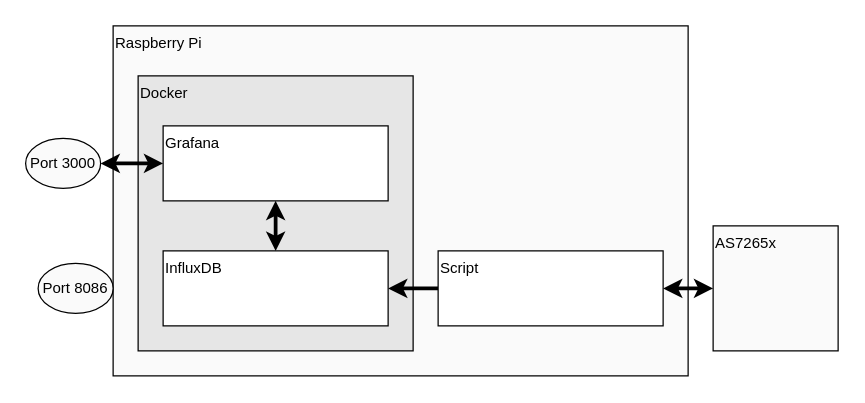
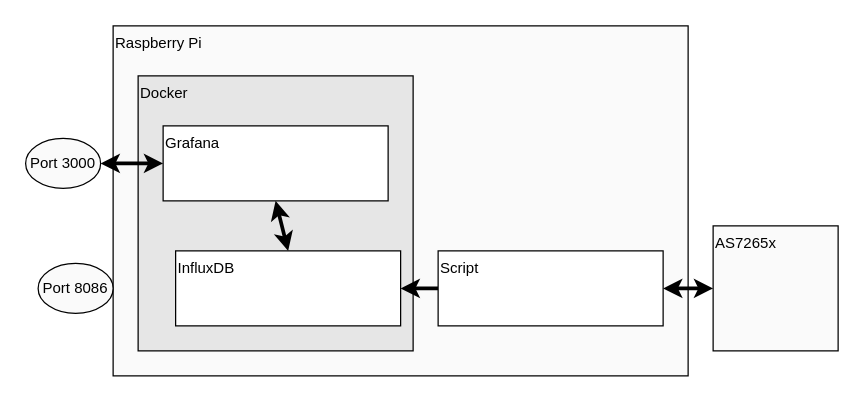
(276, 288) -> (288, 288)
